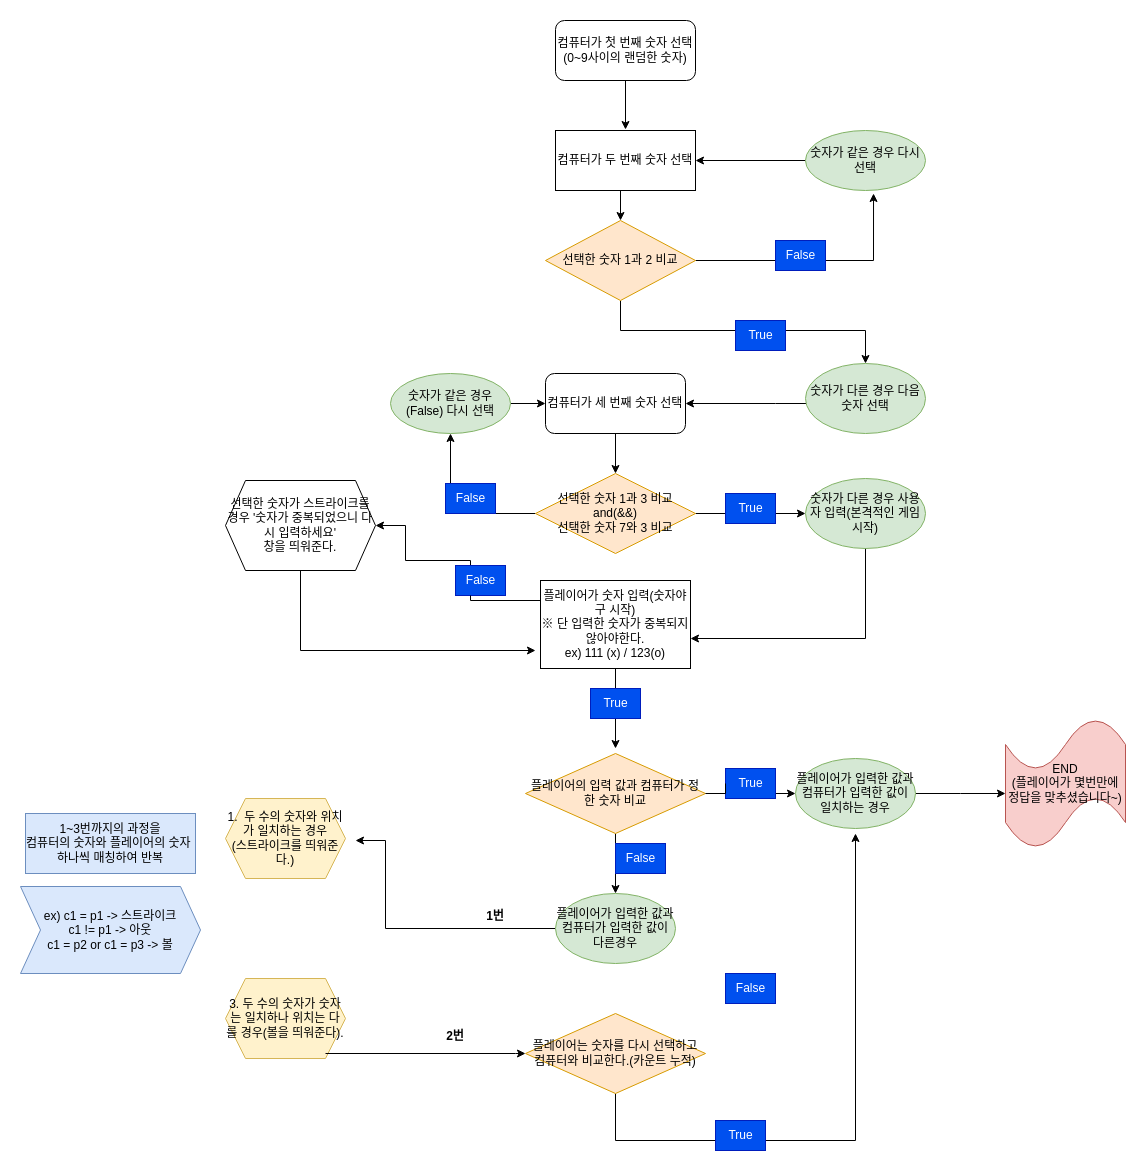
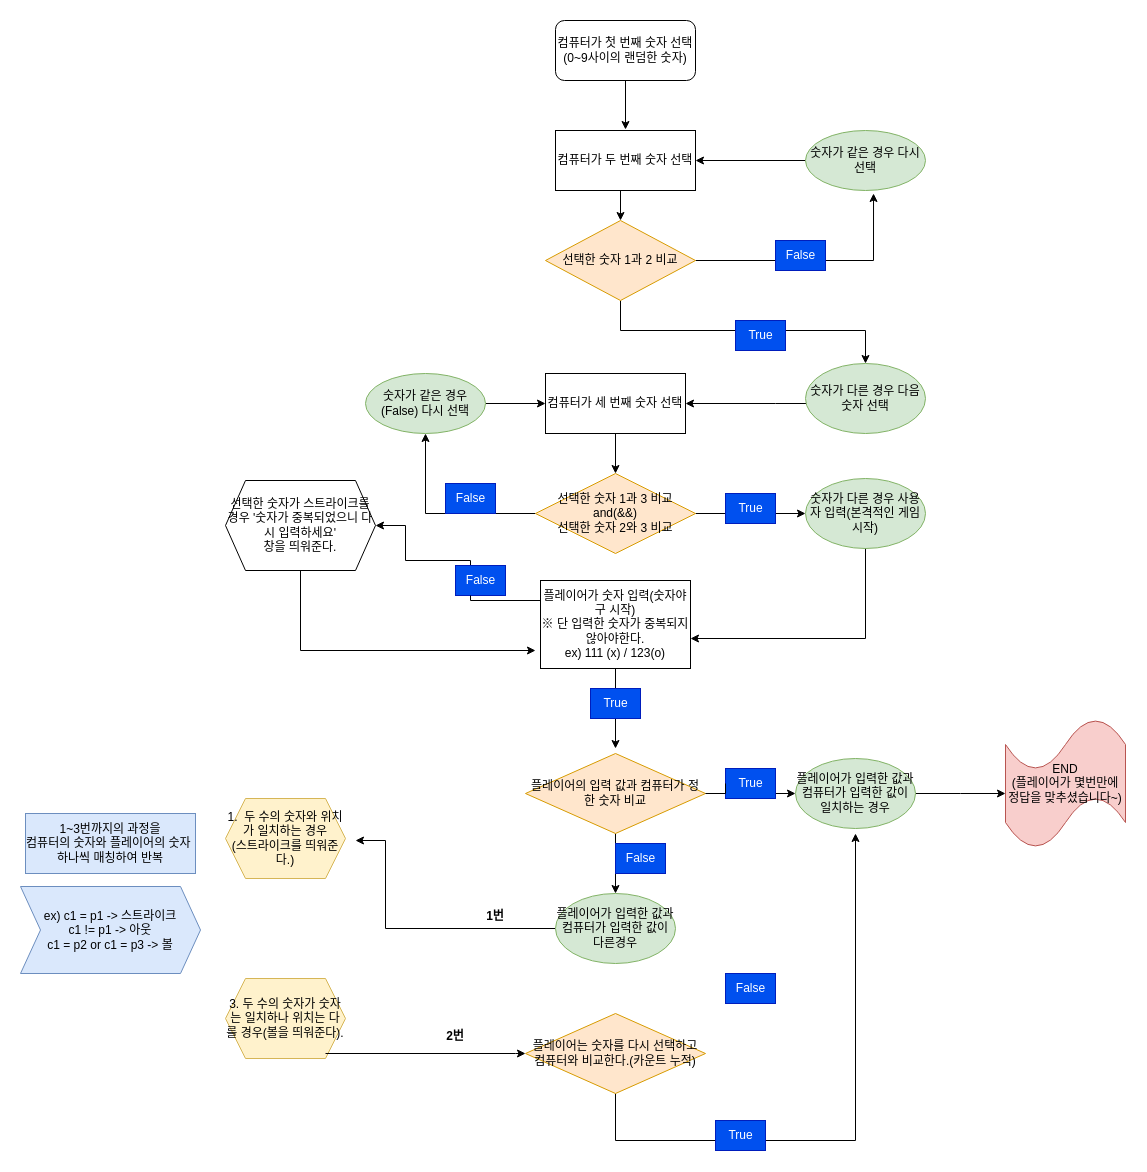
(451, 404) -> (426, 404)
(616, 404) -> (616, 404)
(616, 514) -> (616, 514)
